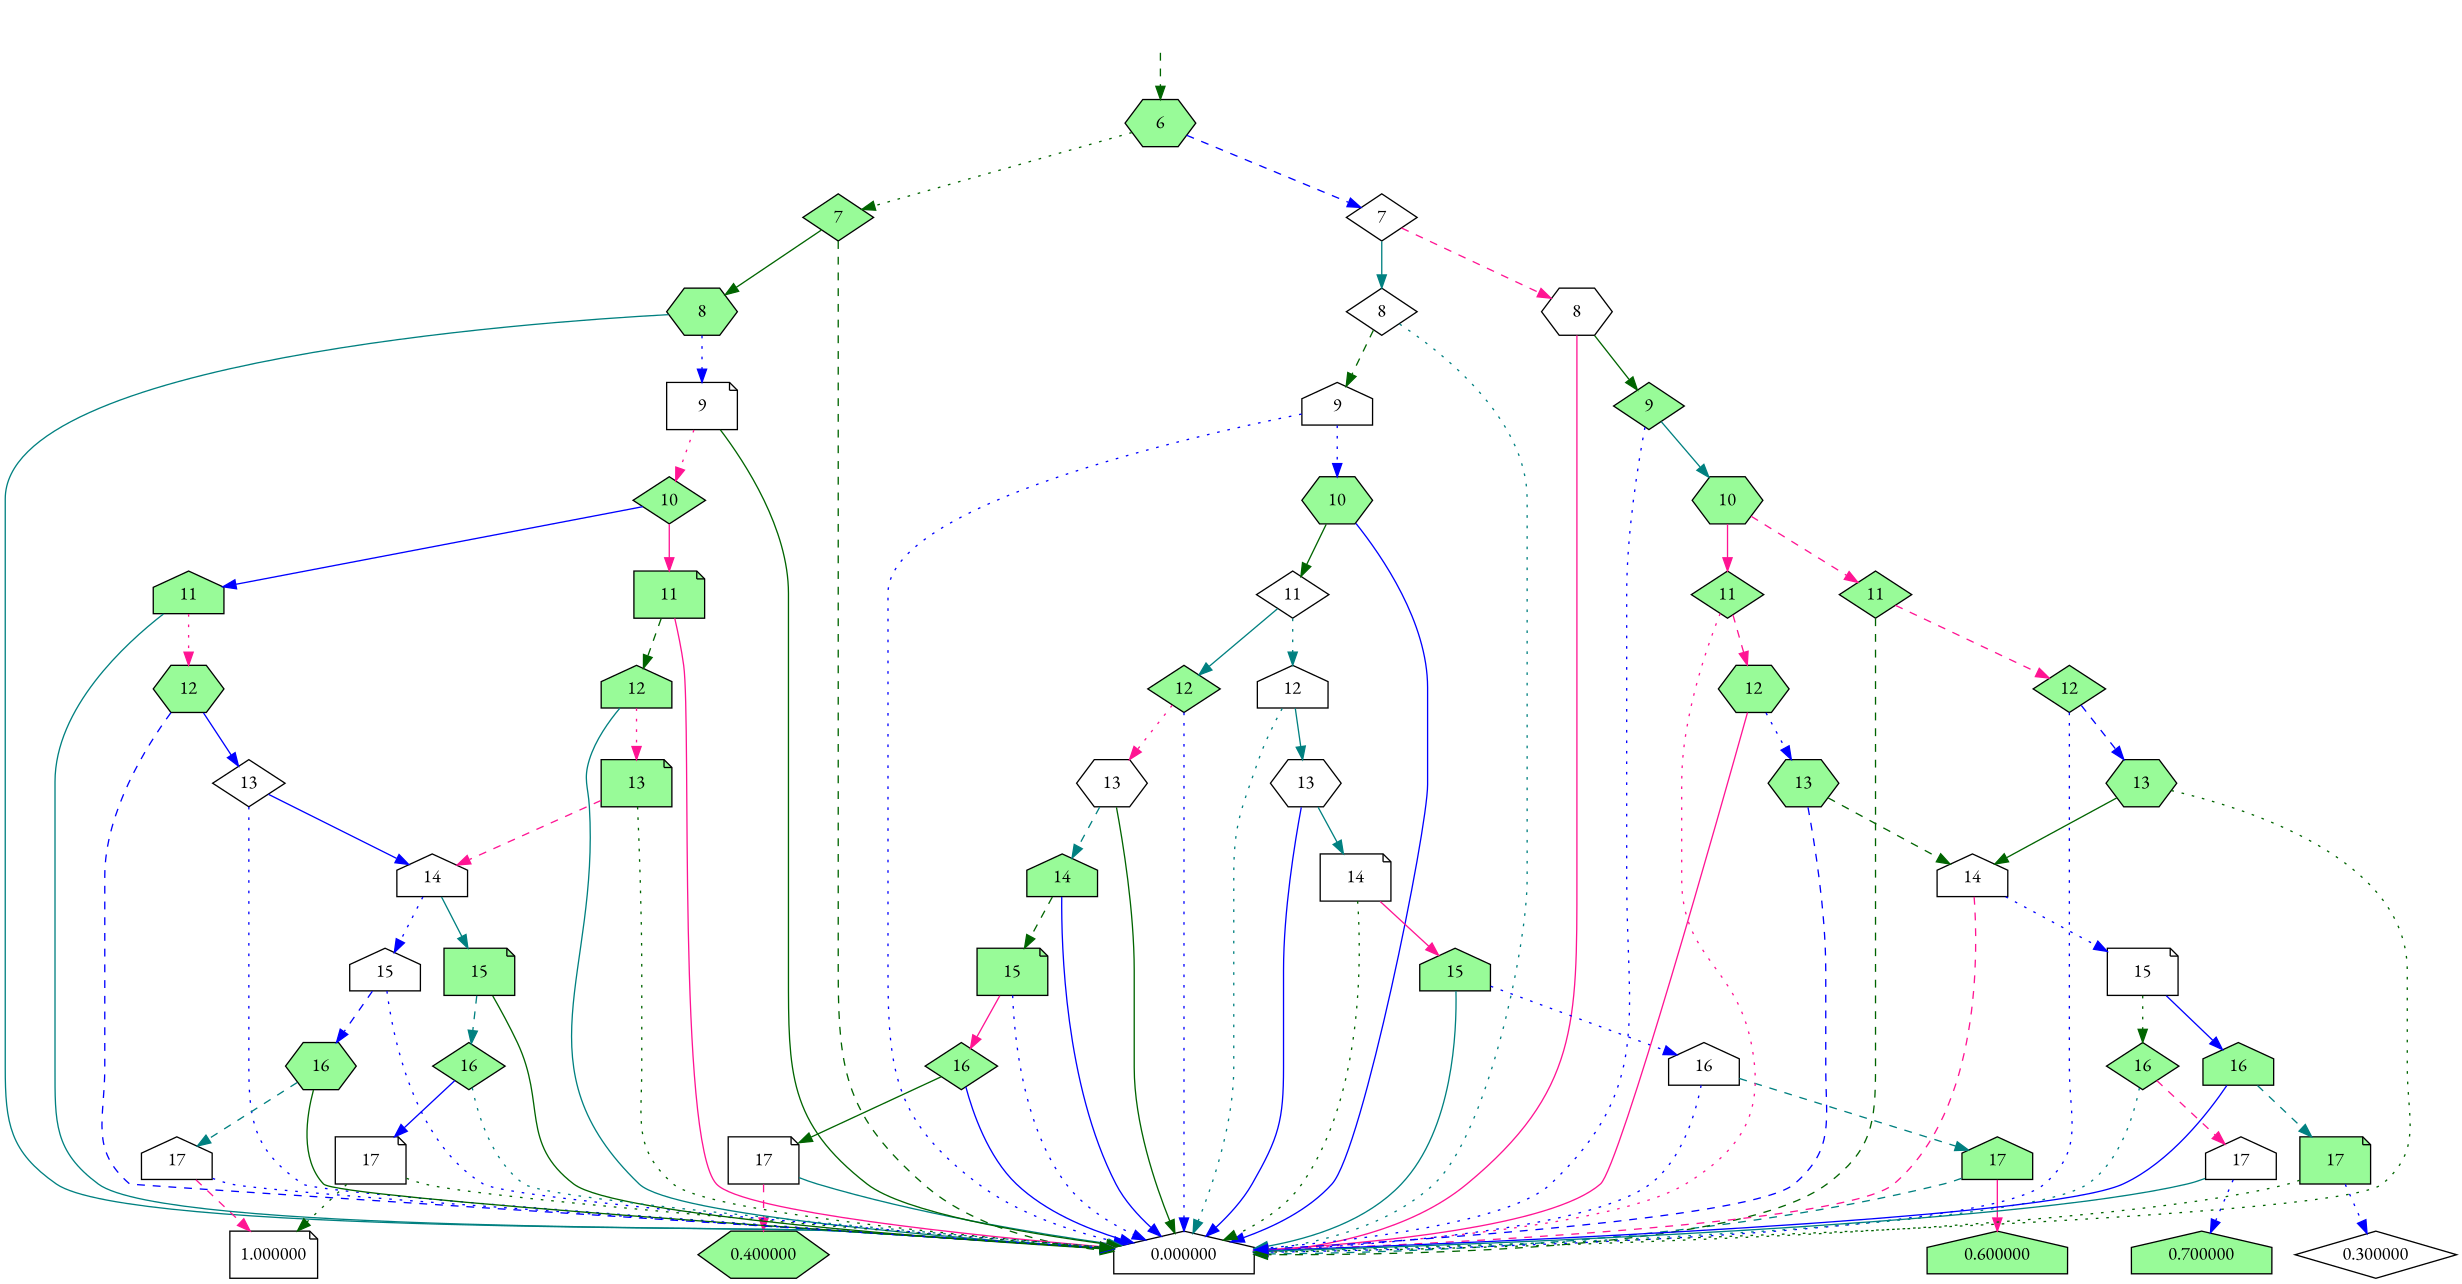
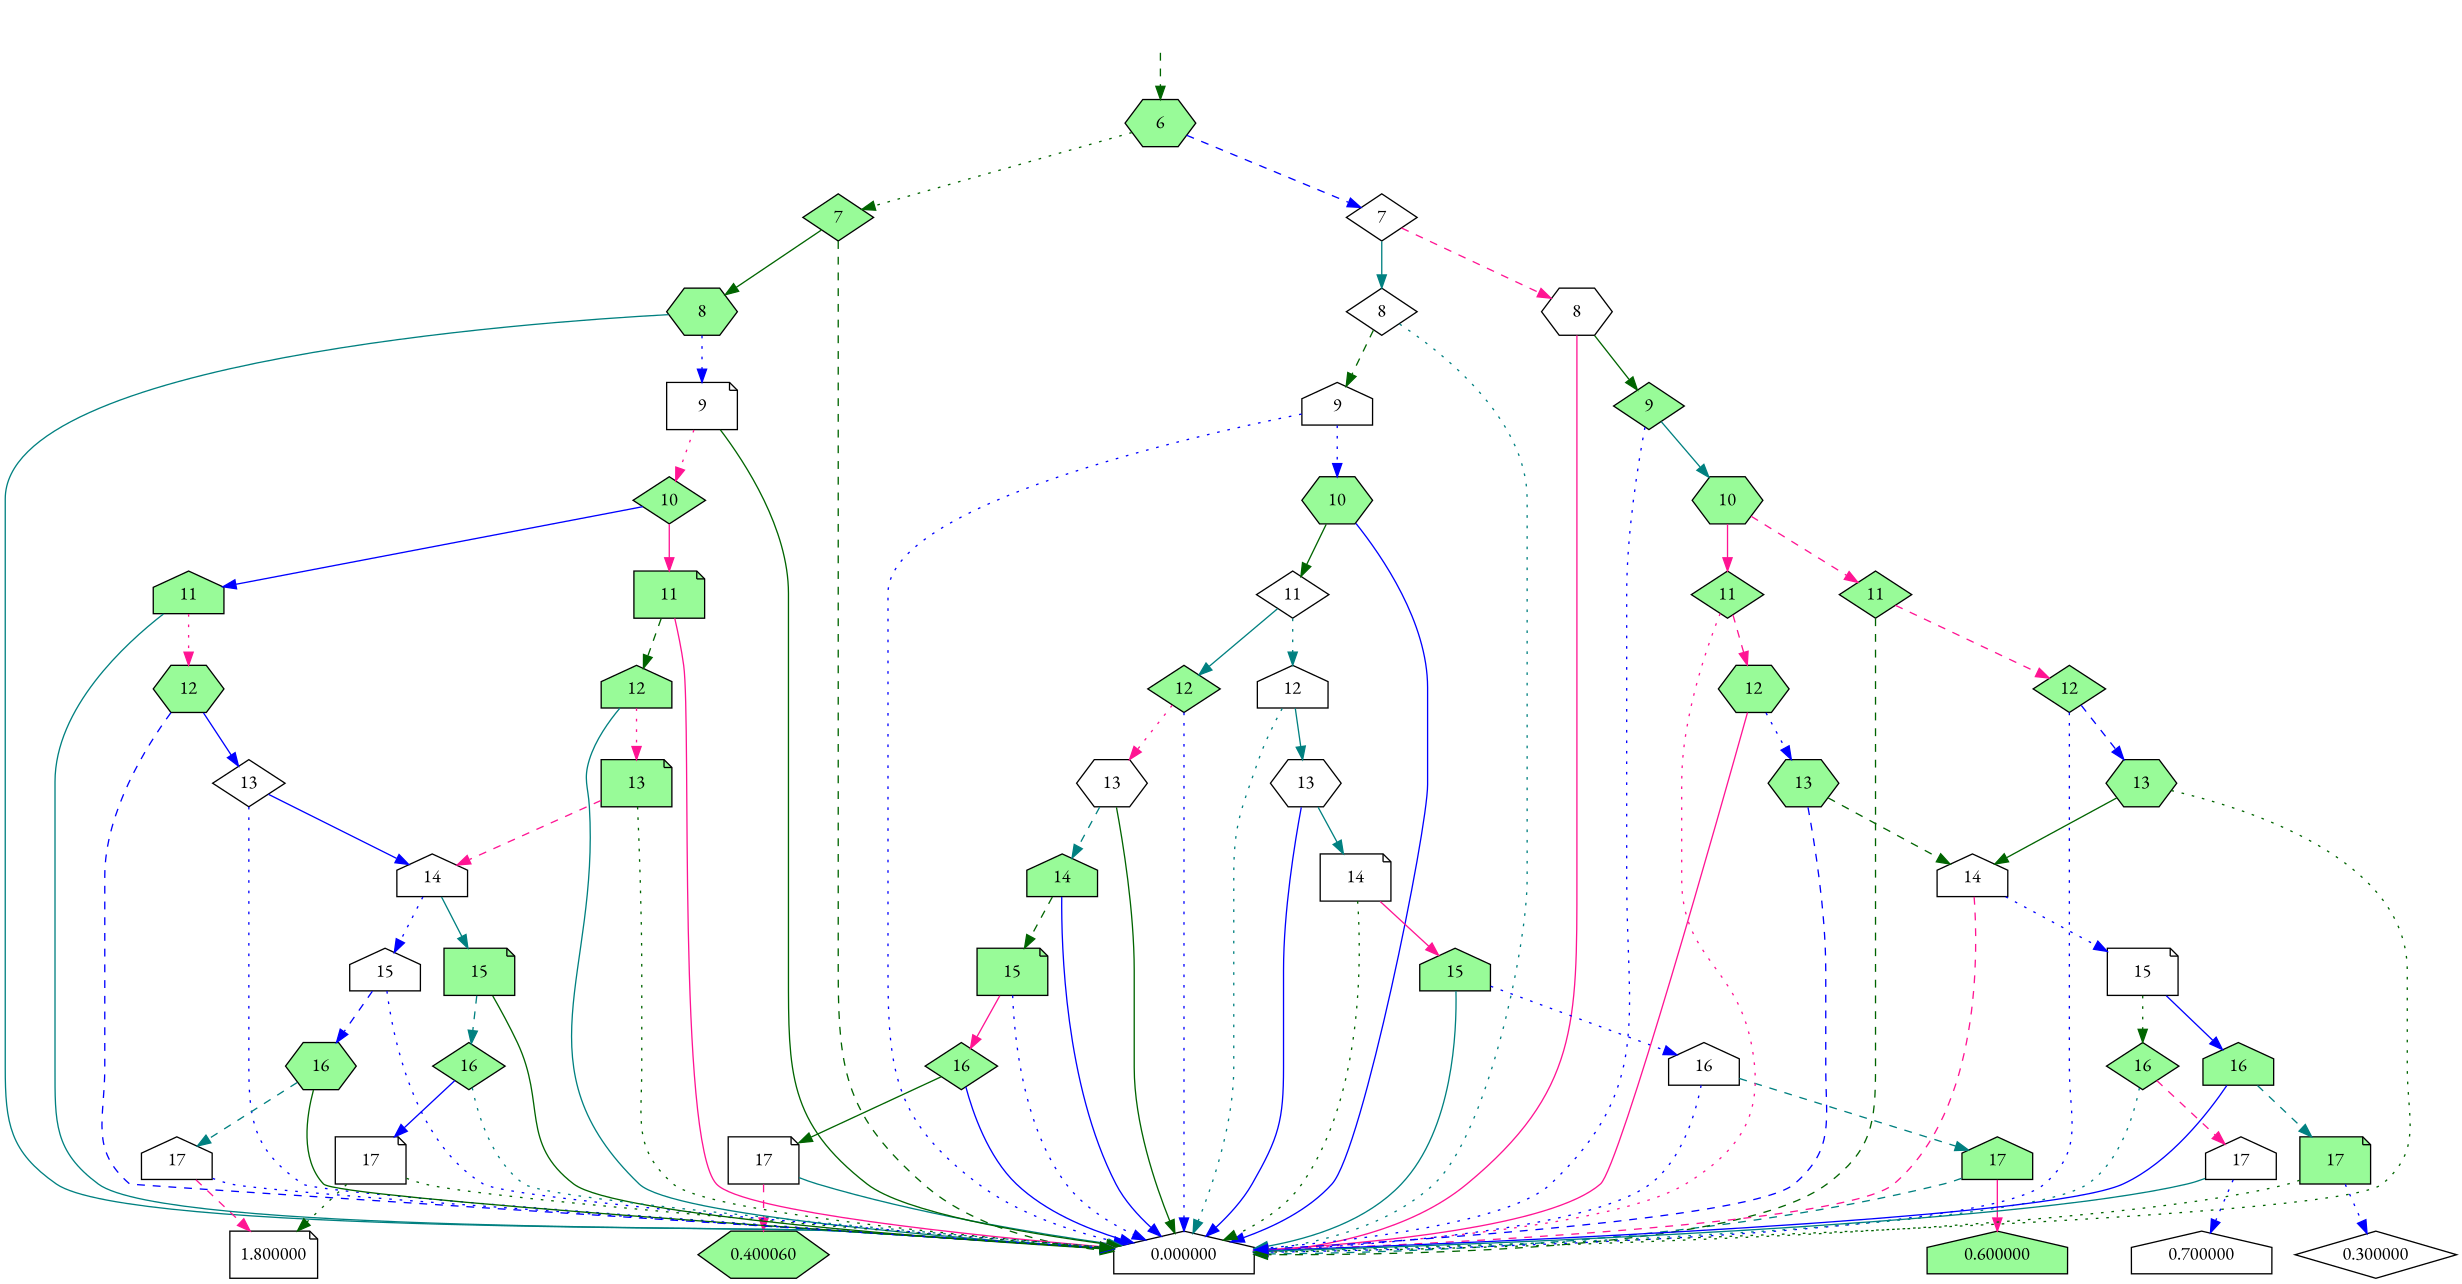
(274, 1255) -> (274, 1255)
(764, 1255) -> (764, 1255)
(2202, 1255) -> (2202, 1255)
